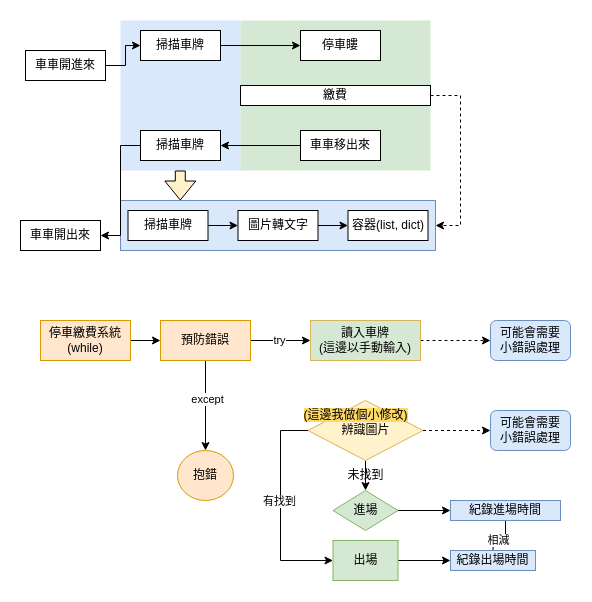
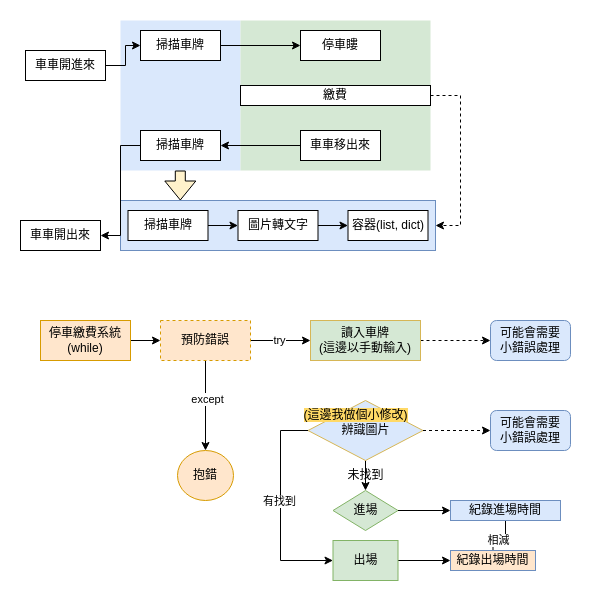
(206, 341) -> (206, 341)
(366, 431) -> (366, 431)
(493, 561) -> (493, 561)
